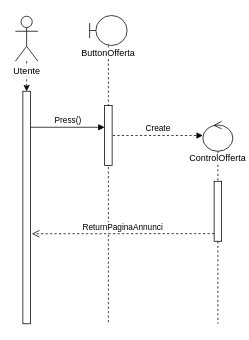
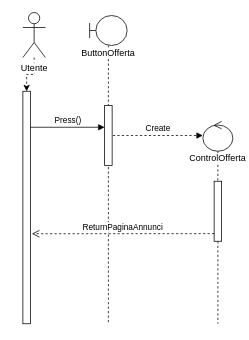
(27, 39) -> (34, 35)
